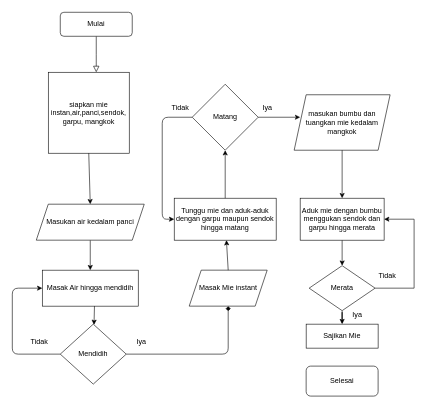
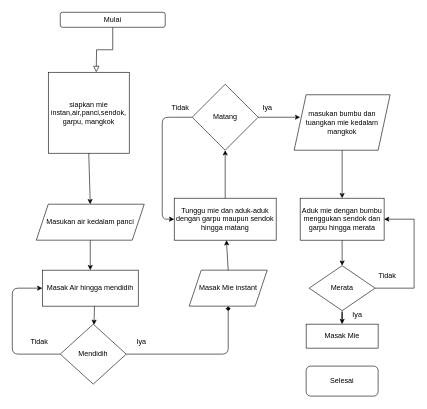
(96, 24) -> (113, 20)
(342, 336) -> (342, 336)
